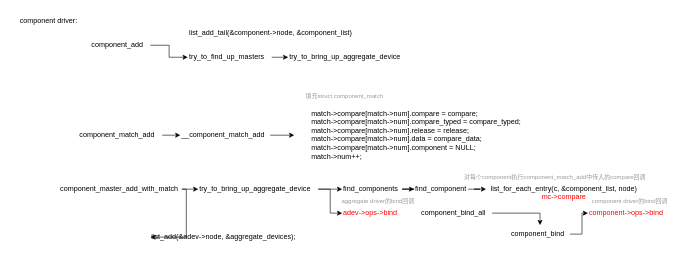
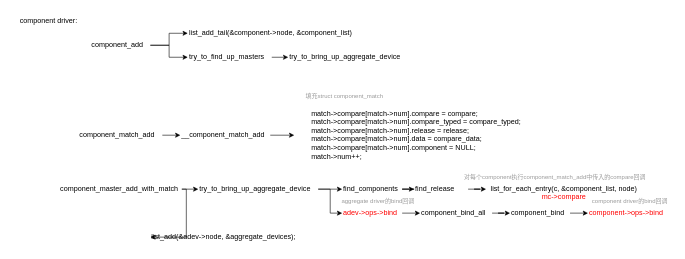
none -> (169, 33)
(442, 193) -> (438, 189)
none -> (414, 213)
(540, 234) -> (540, 213)
